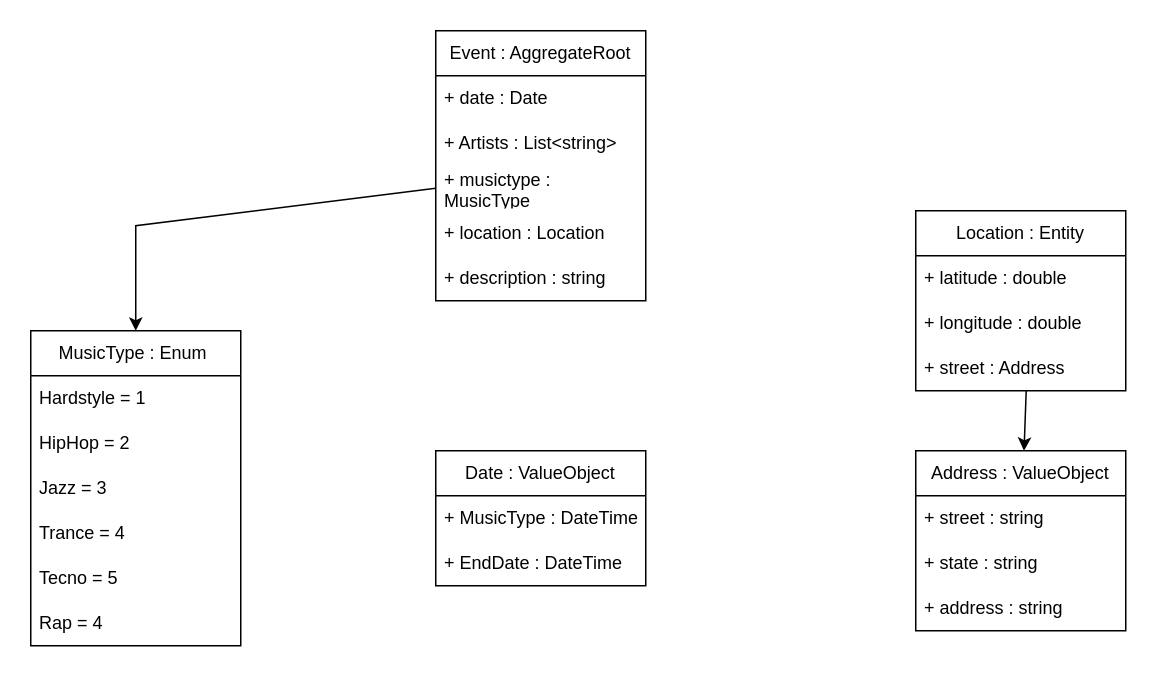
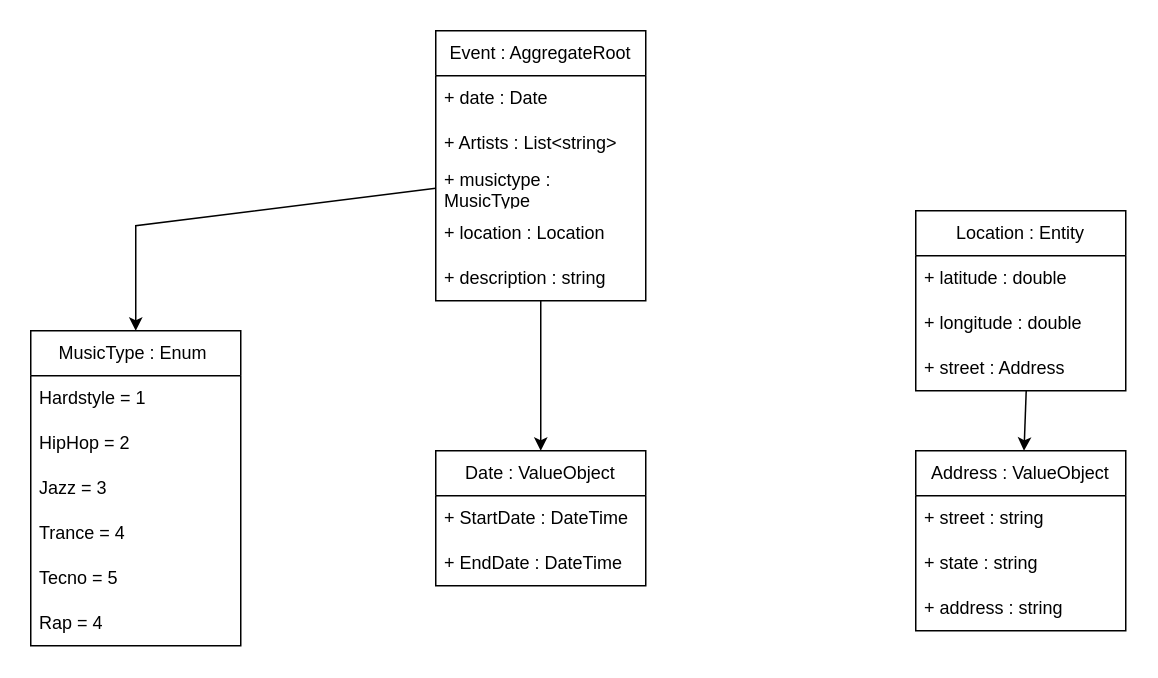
none -> (541, 372)
(542, 518) -> (542, 518)
